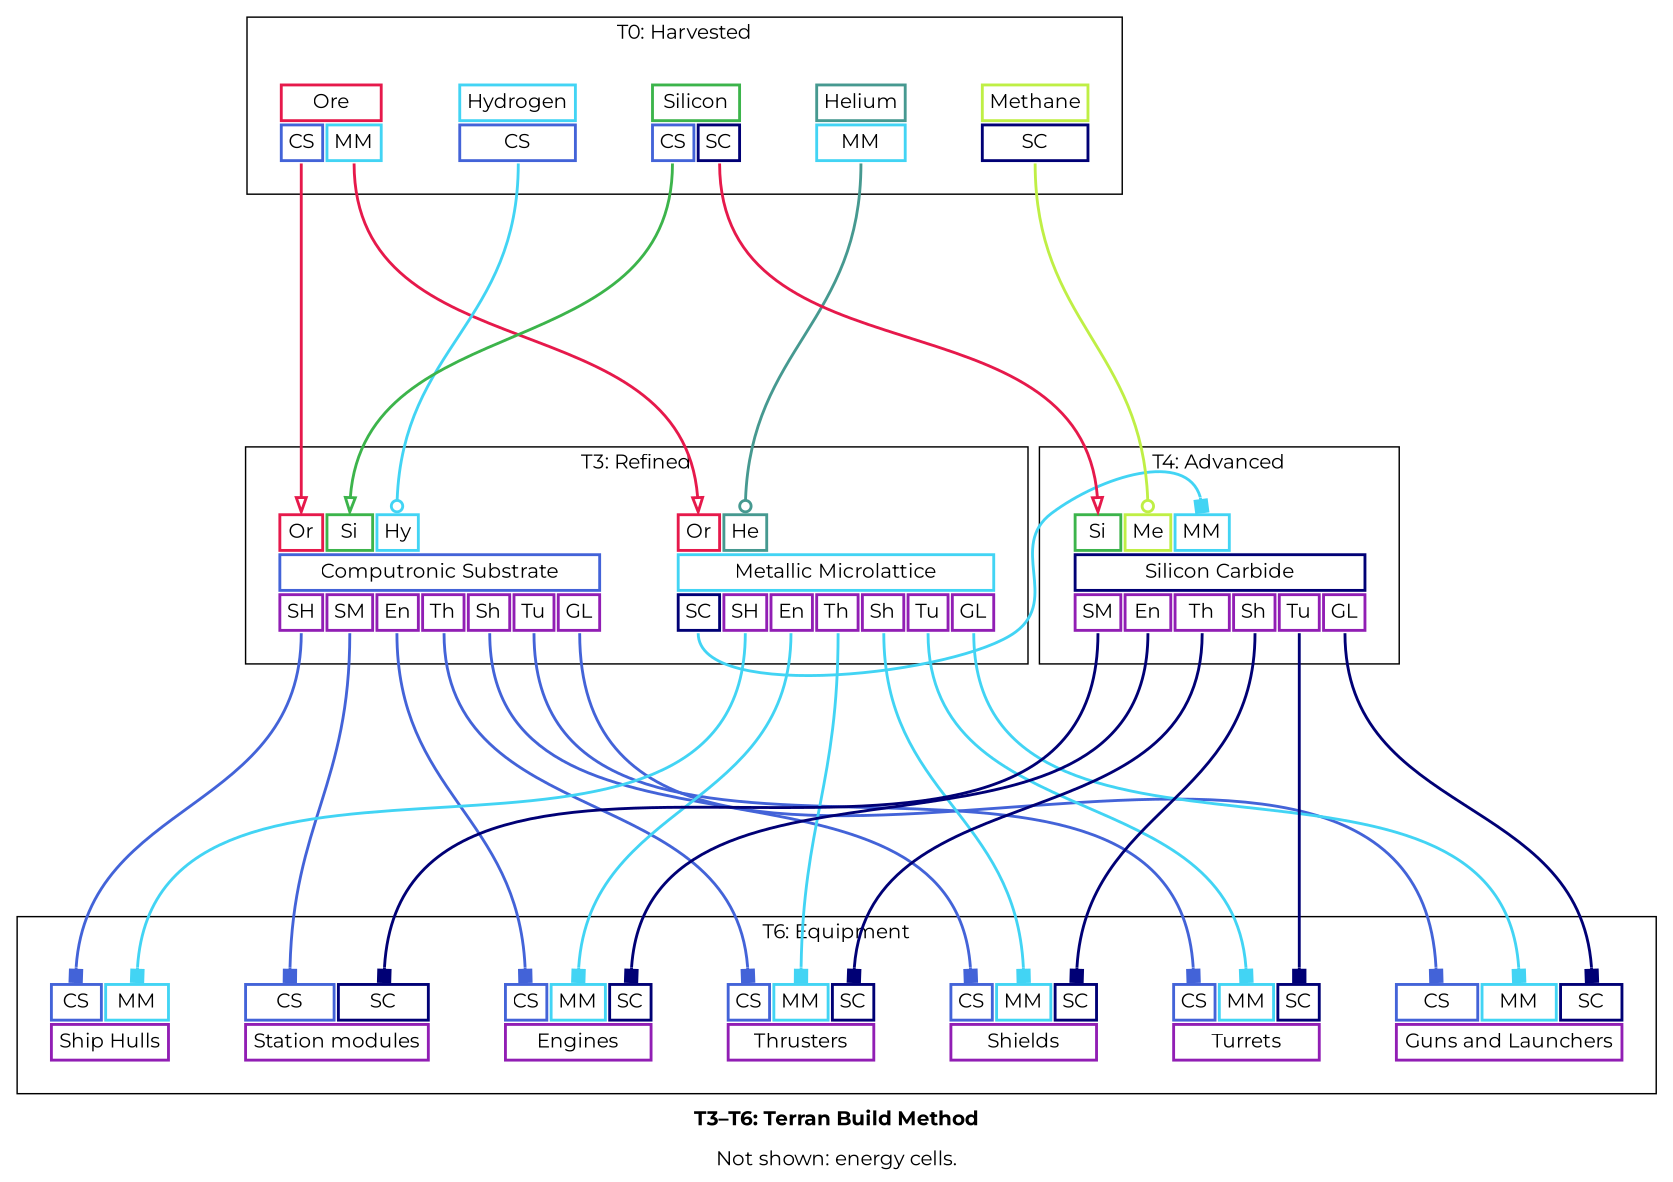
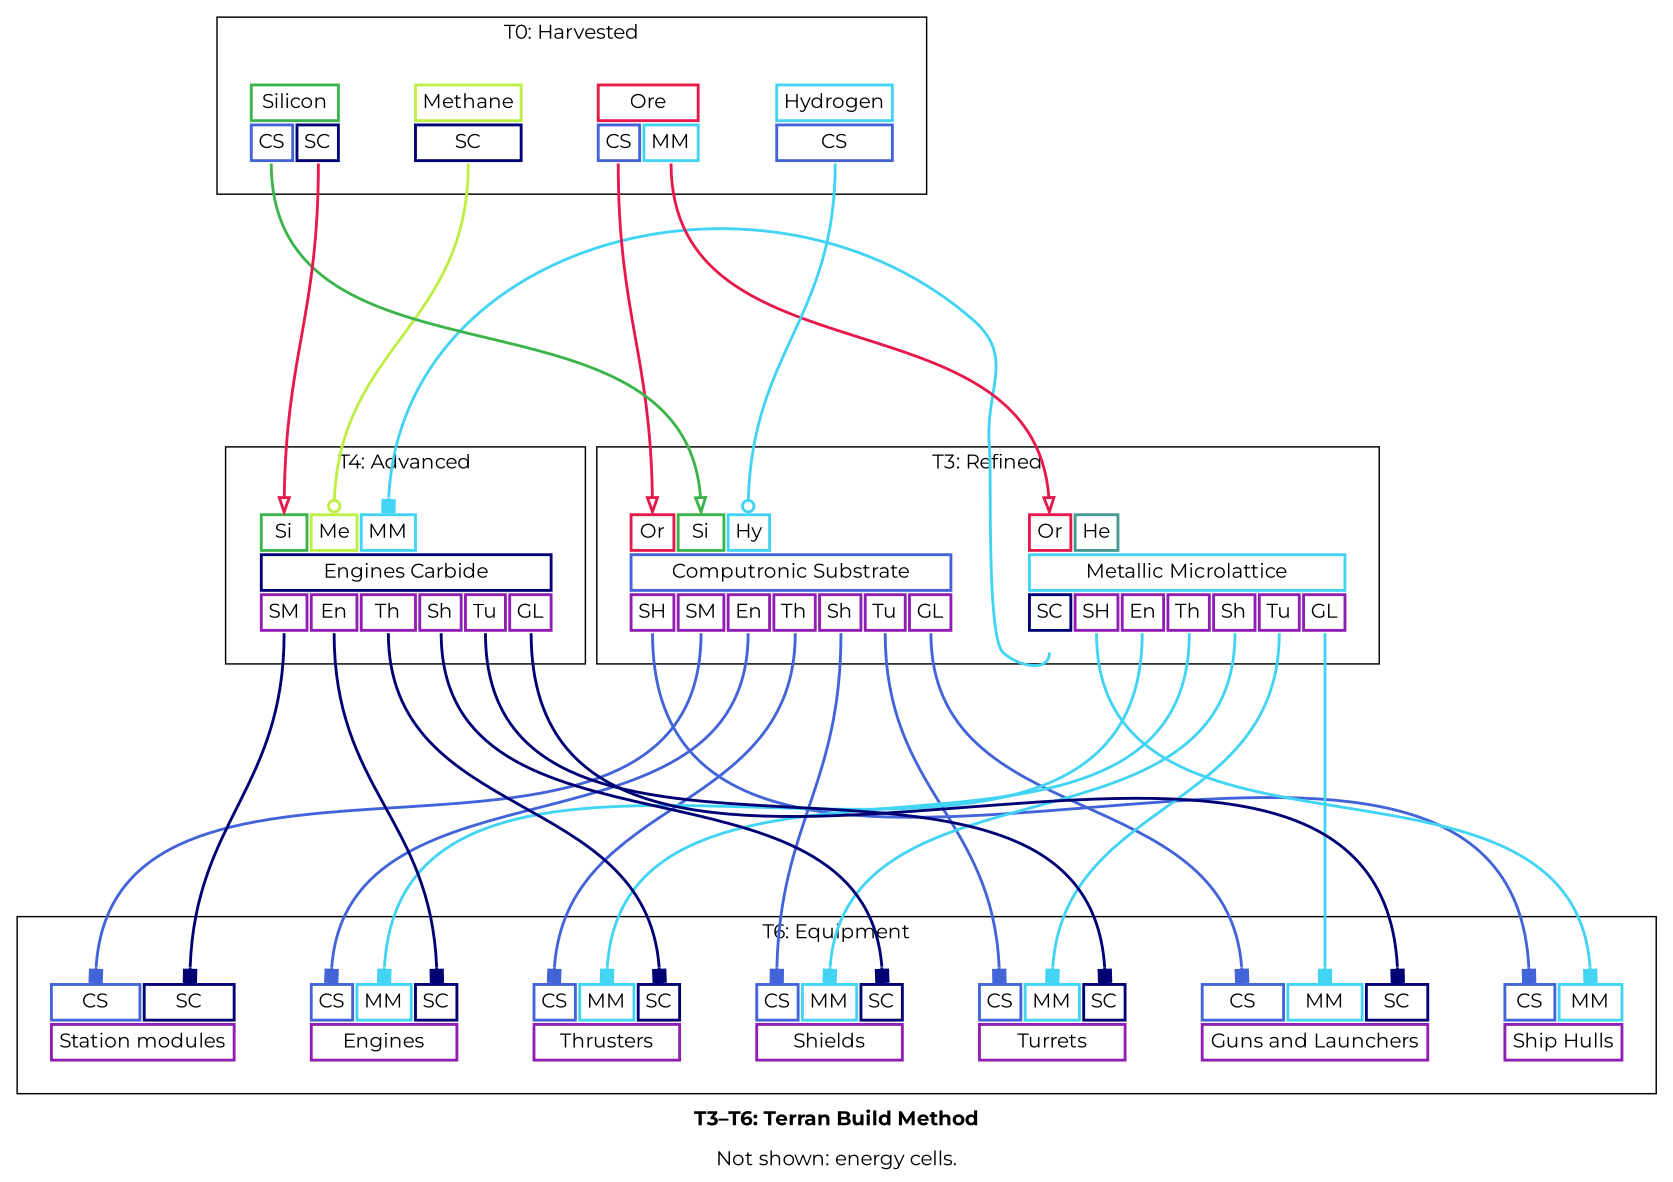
(861, 122) -> none
(1220, 572) -> (406, 572)
